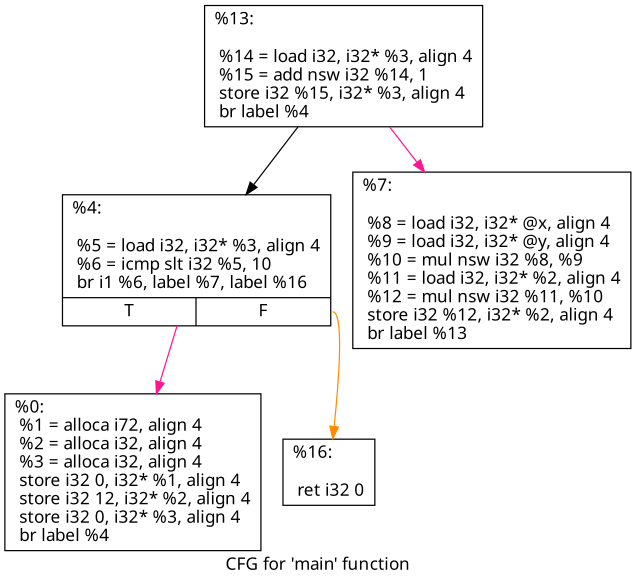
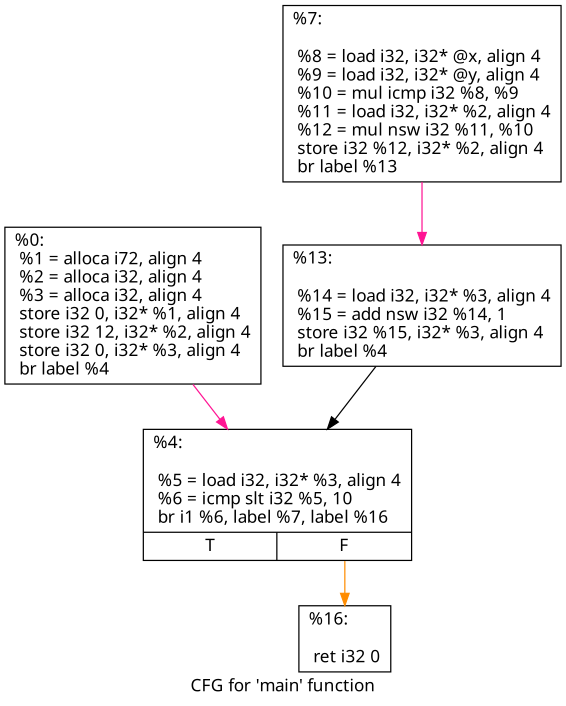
(403, 145) -> (422, 207)
(473, 260) -> (406, 94)
(169, 354) -> (206, 402)
